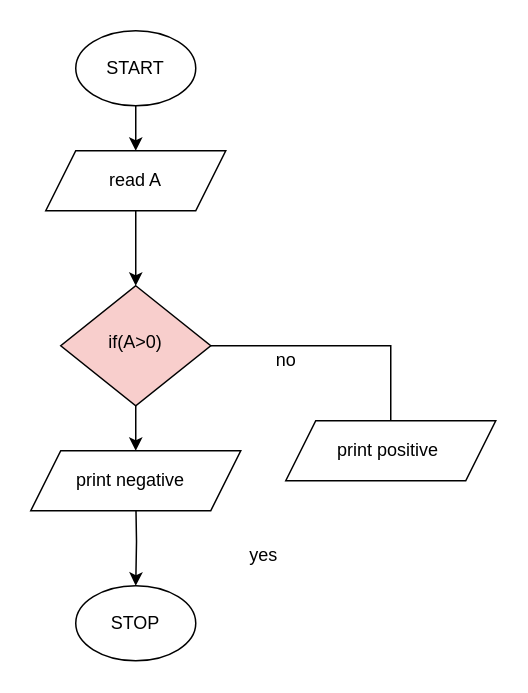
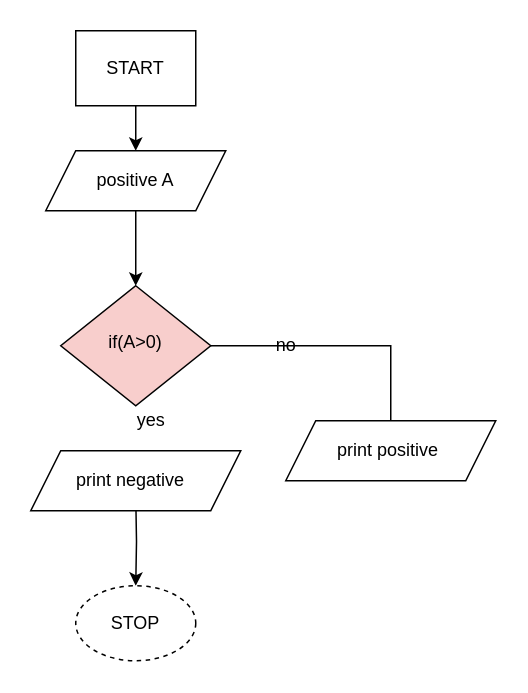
(136, 68) -> (136, 68)
(136, 181) -> (136, 181)
(286, 361) -> (286, 346)
(136, 423) -> none
(263, 556) -> (151, 421)
(136, 623) -> (136, 623)
